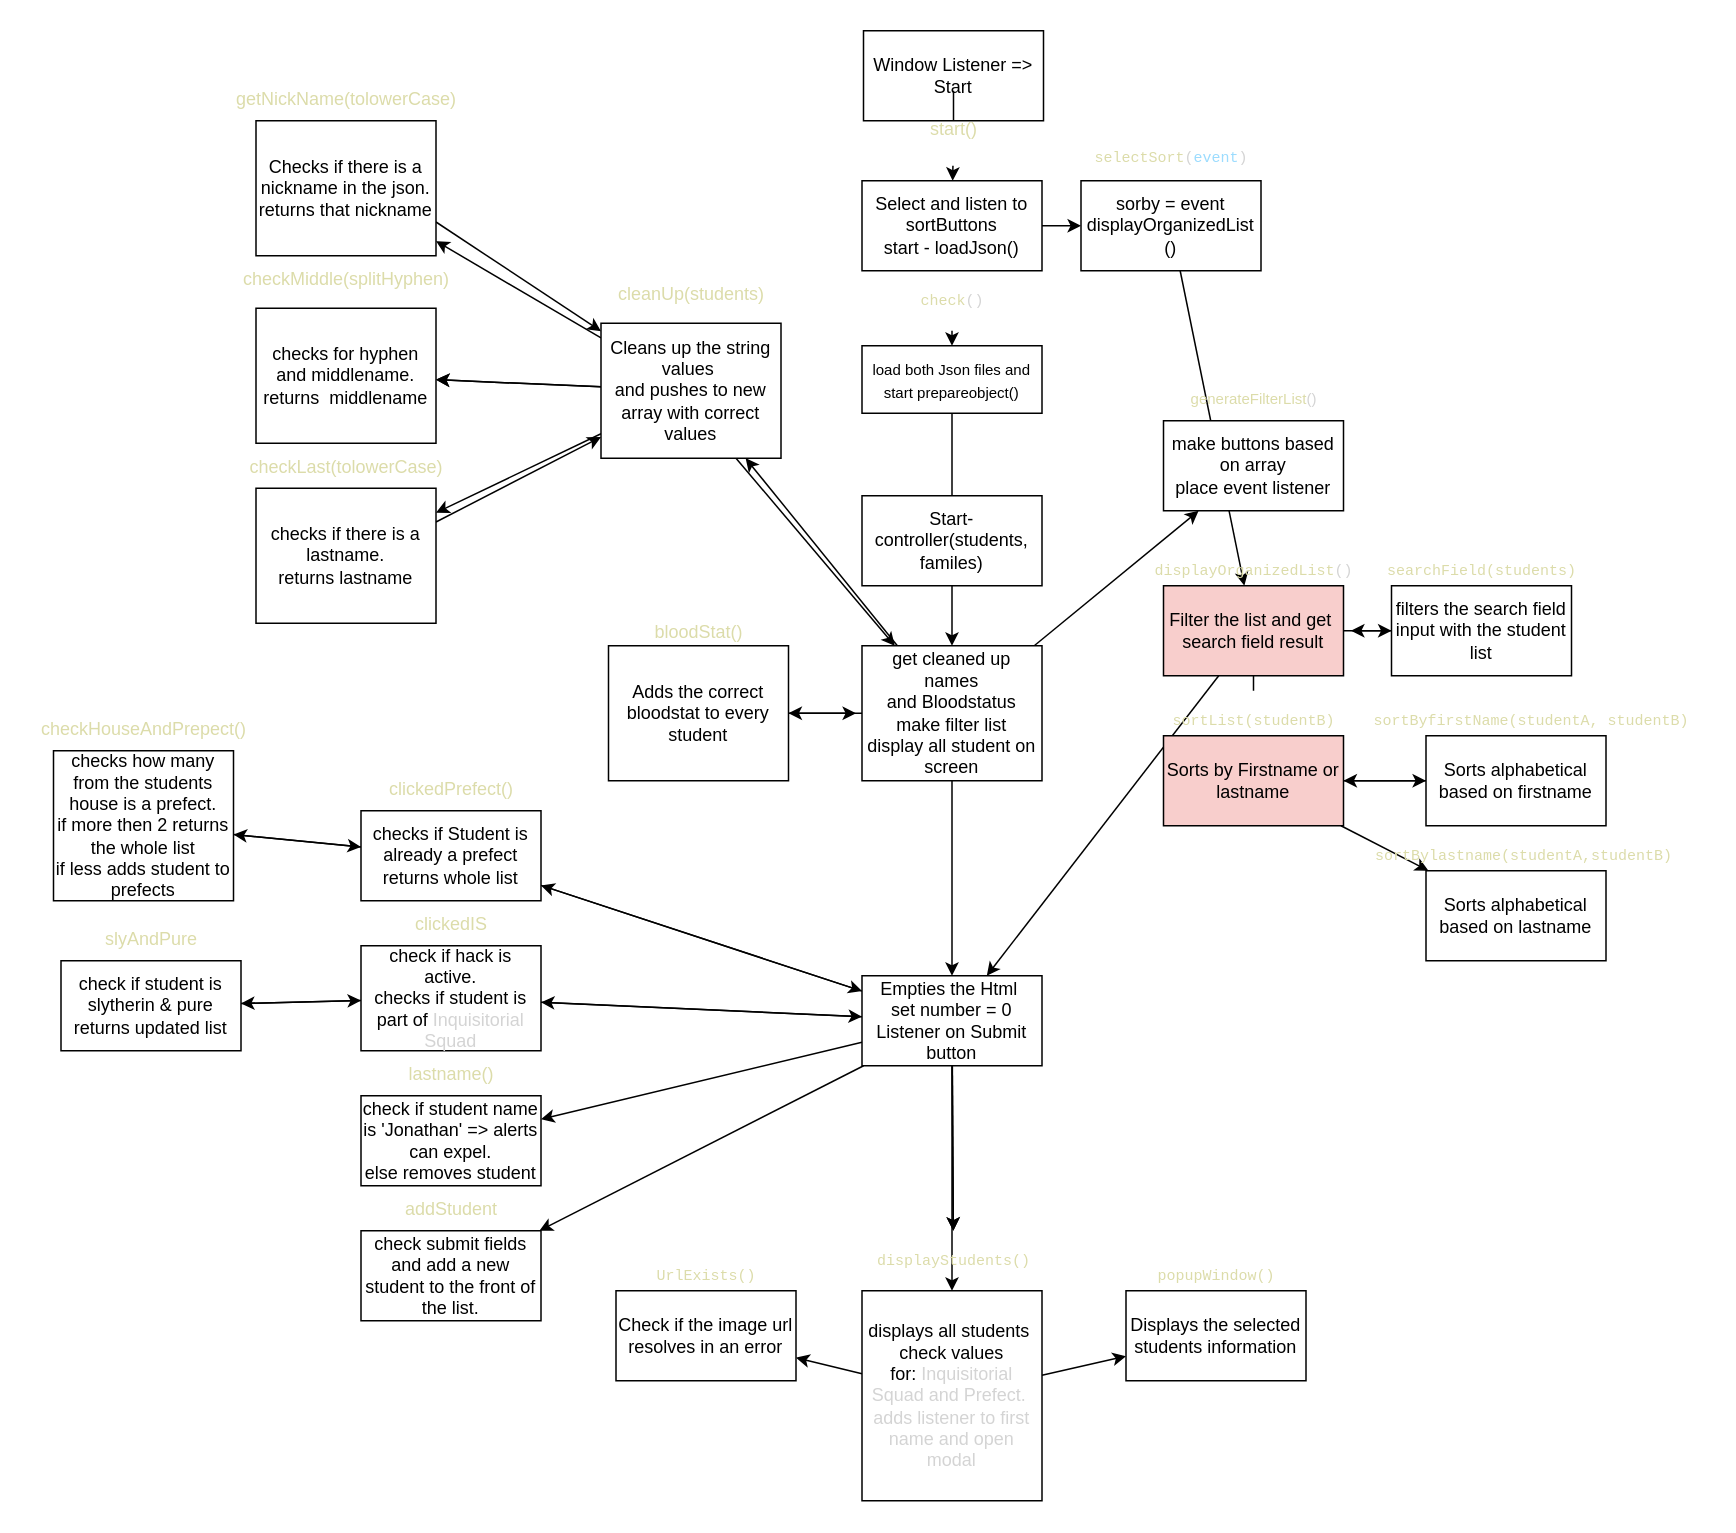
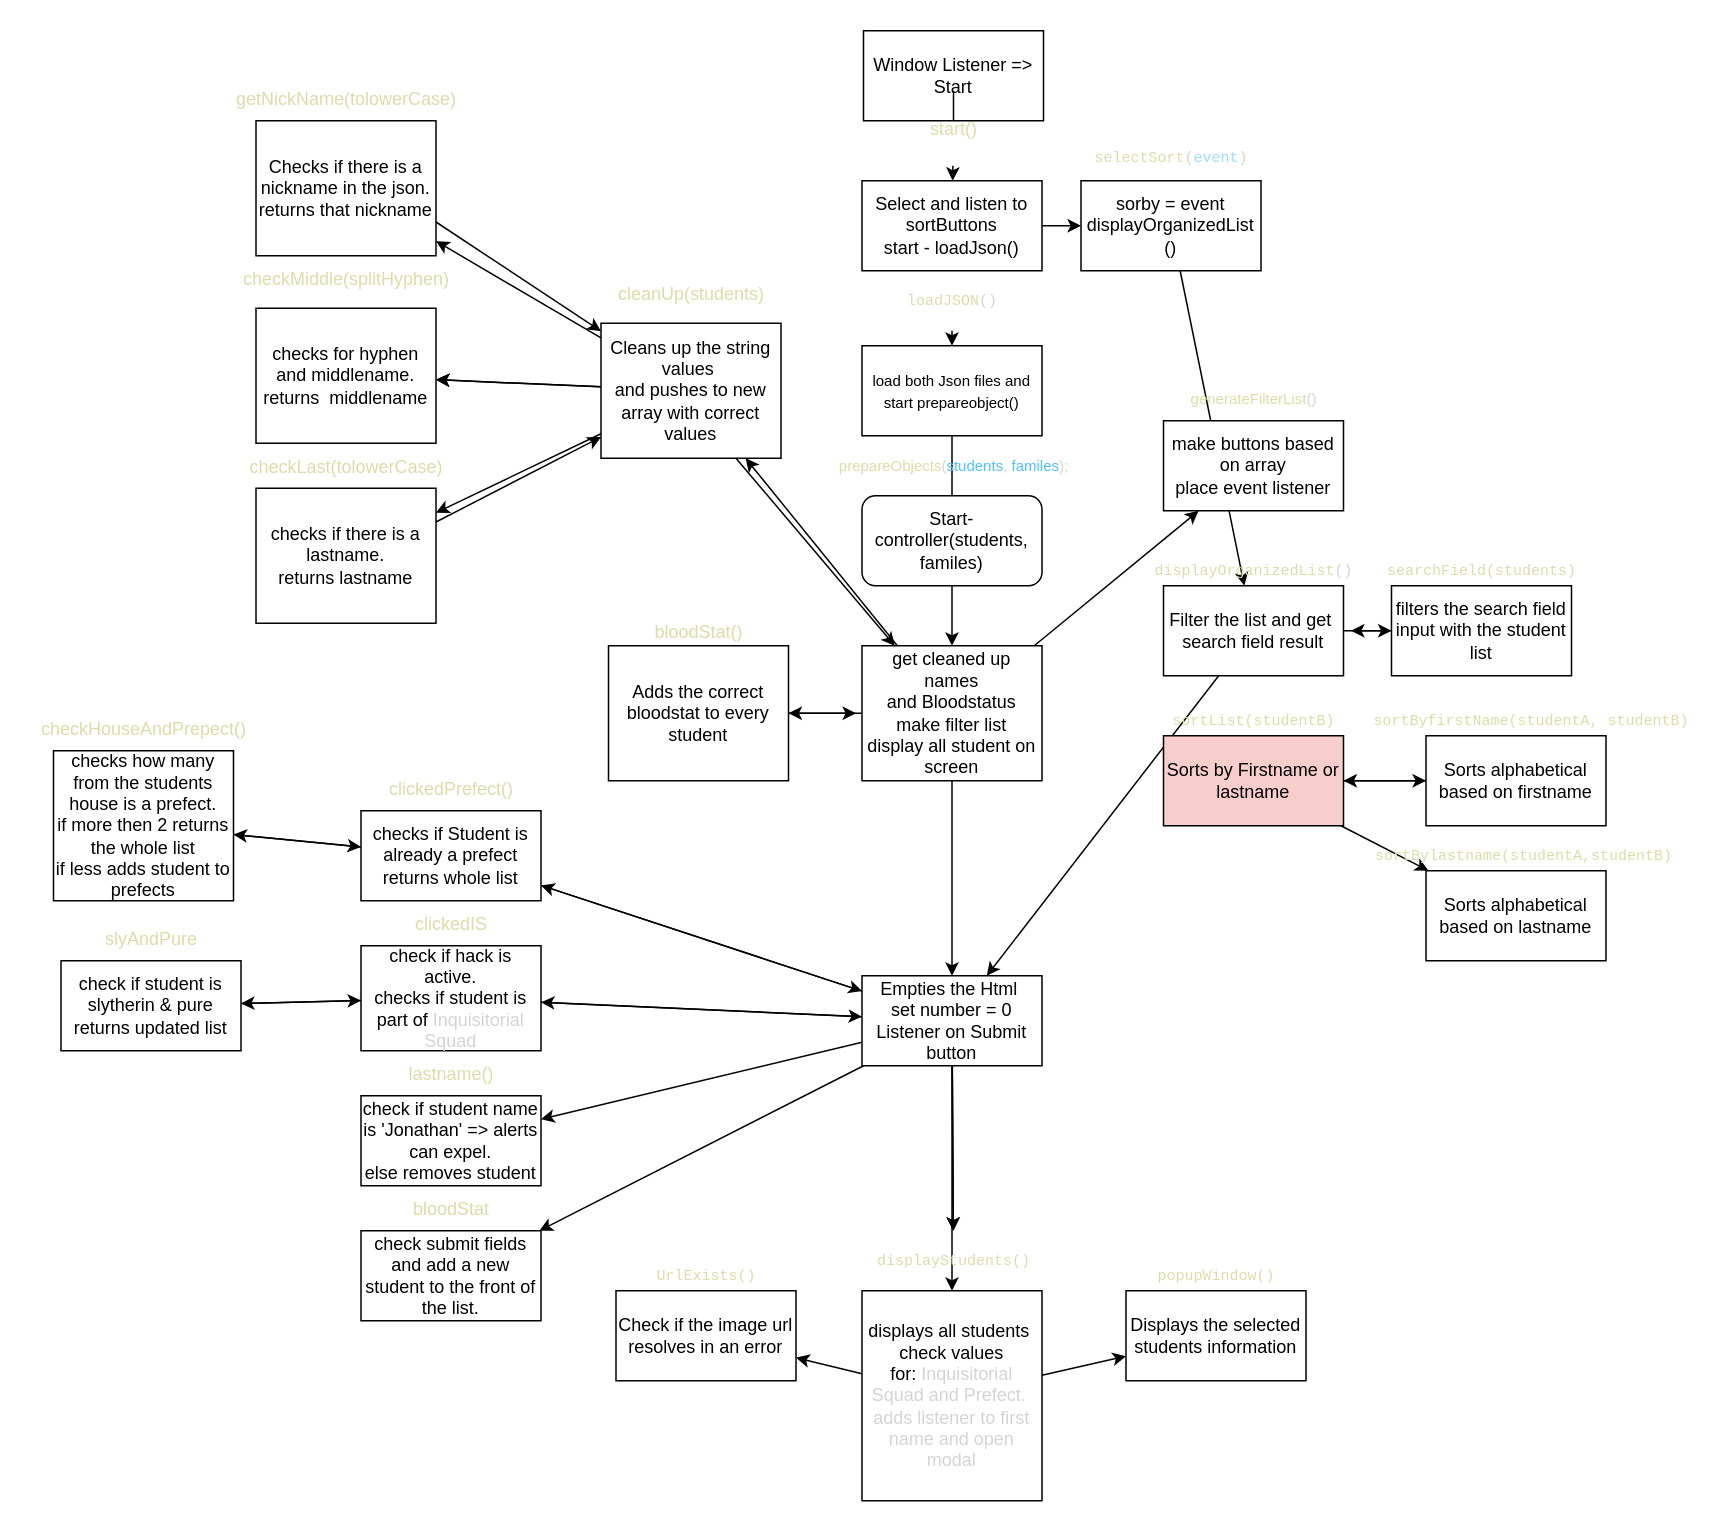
(953, 301) -> (953, 301)
(952, 380) -> (952, 391)
none -> (953, 466)
(952, 541) -> (952, 541)
(1253, 631) -> (1253, 631)
(1253, 683) -> none
(452, 1208) -> (452, 1208)
